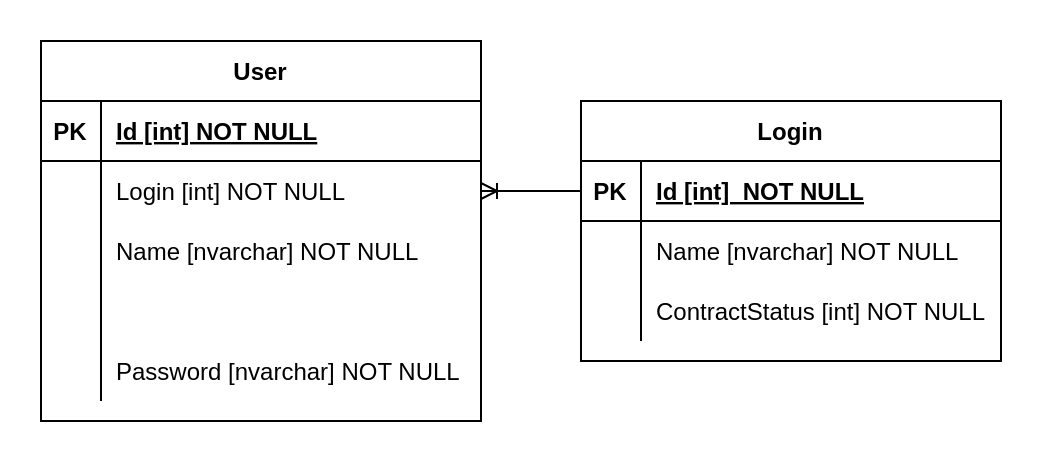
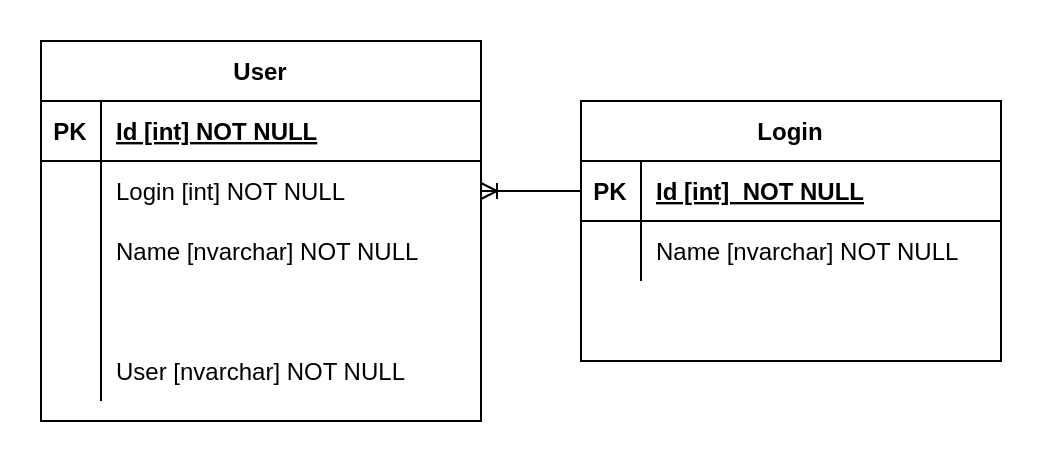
(821, 311) -> none
(295, 372) -> (268, 372)
